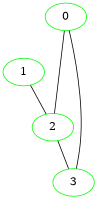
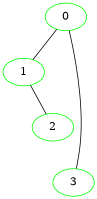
(59, 72) -> (45, 44)
(63, 155) -> none
